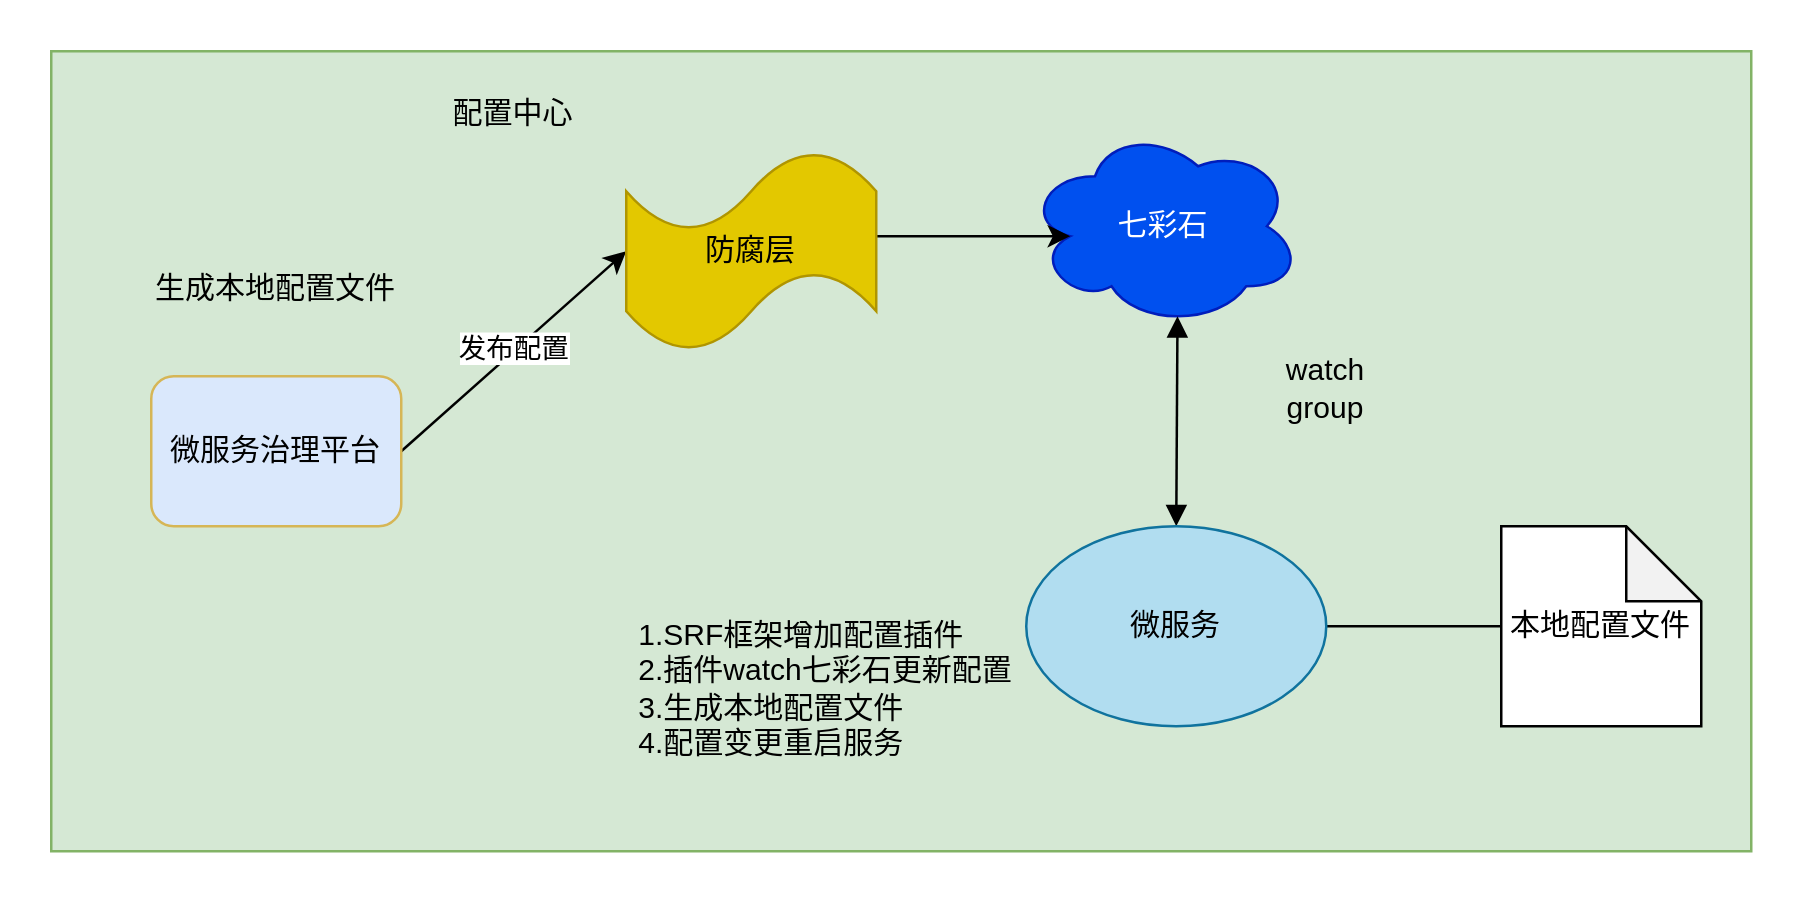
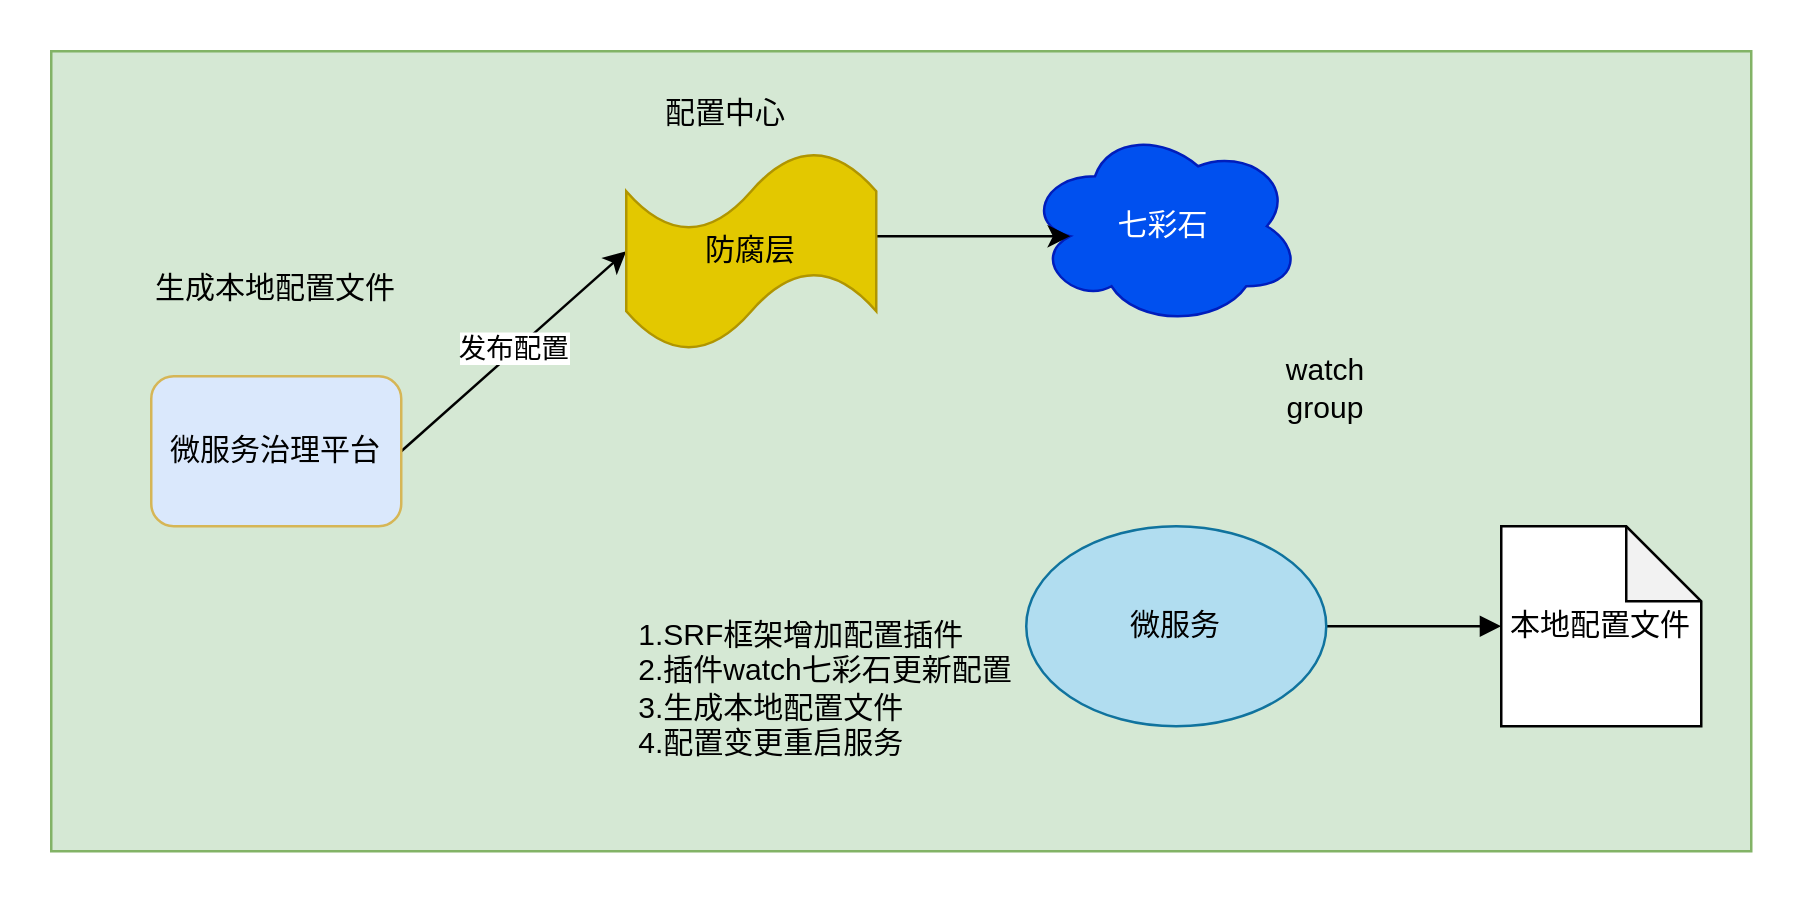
(514, 114) -> (726, 114)
(1177, 422) -> none
(1488, 626) -> (1479, 626)
